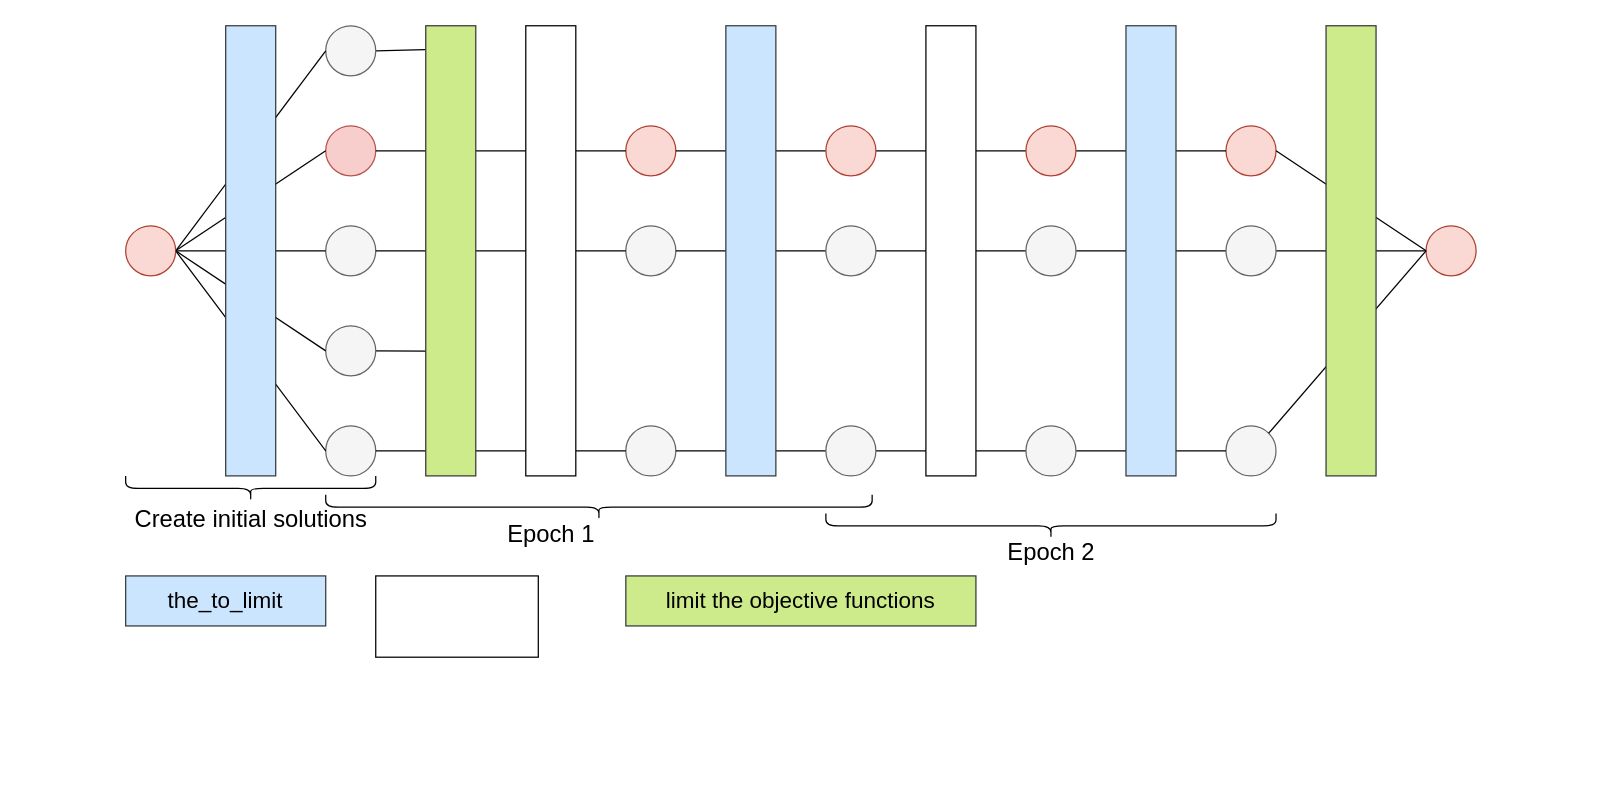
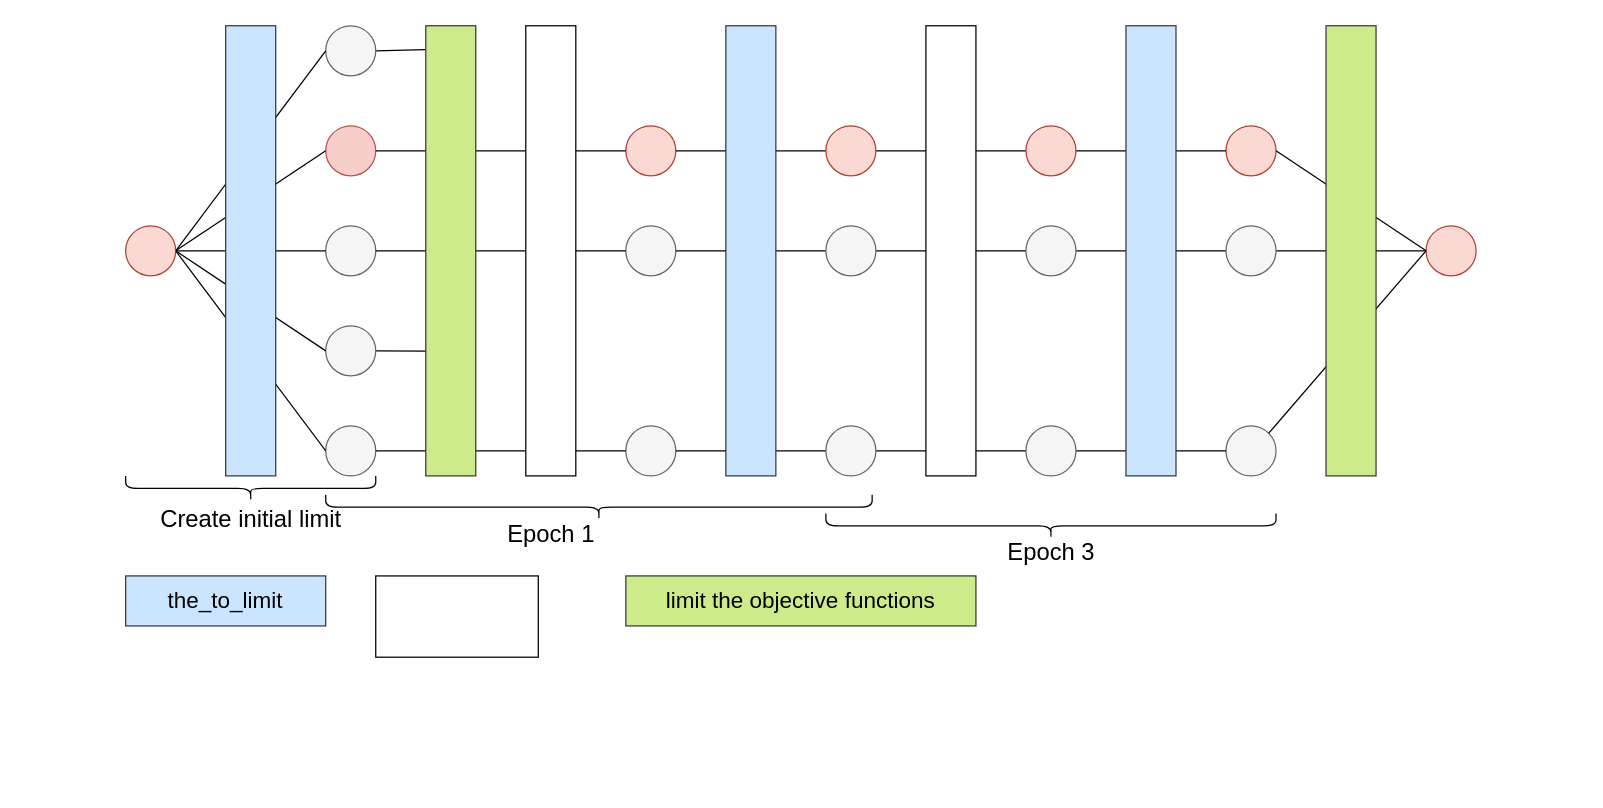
(251, 519) -> (251, 519)
(1051, 553) -> (1051, 553)
